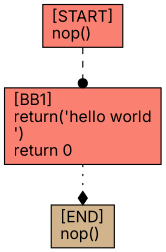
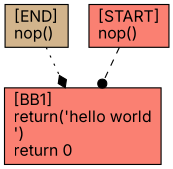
(83, 178) -> (53, 61)
